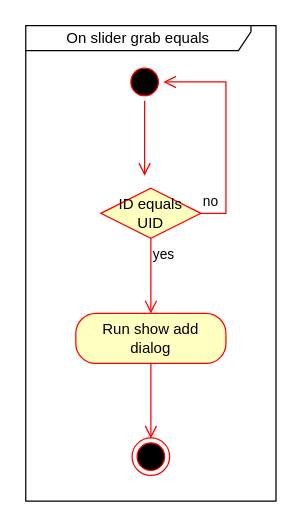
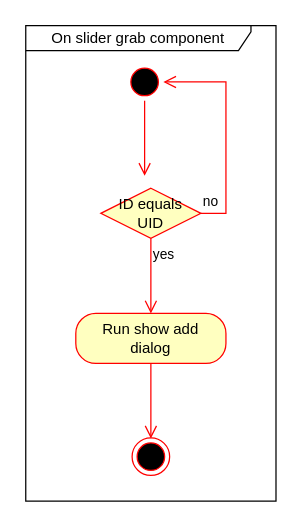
(138, 38) -> (138, 38)
